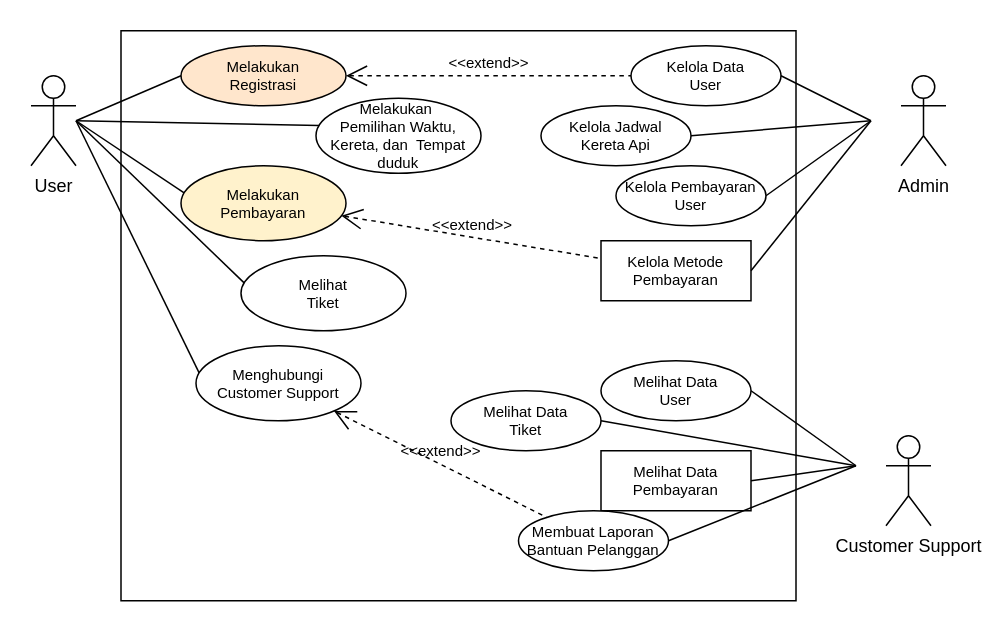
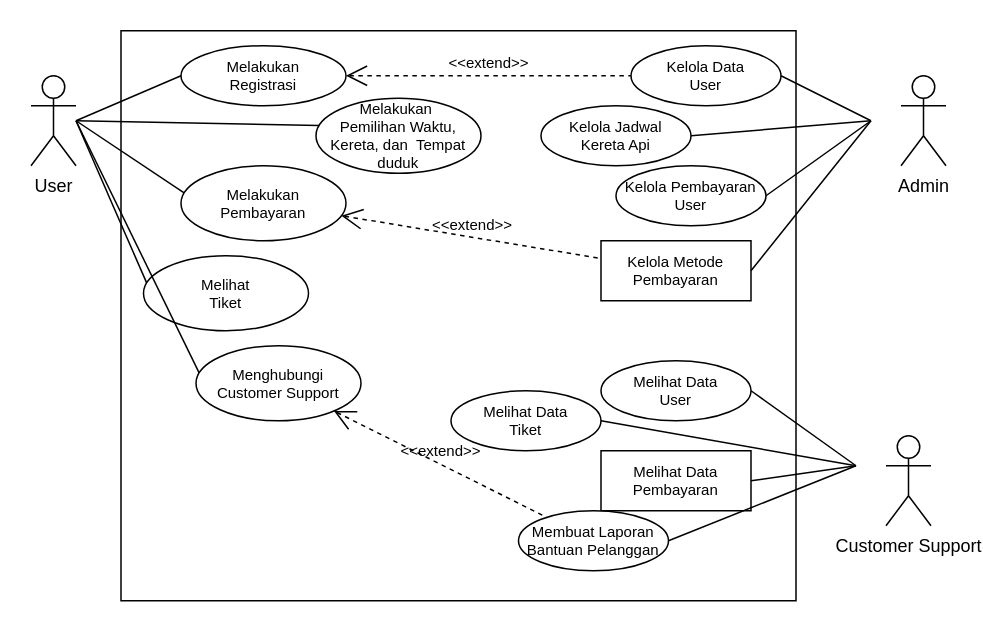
(263, 76) -> (263, 76)
(263, 203) -> (263, 203)
(323, 293) -> (226, 293)
